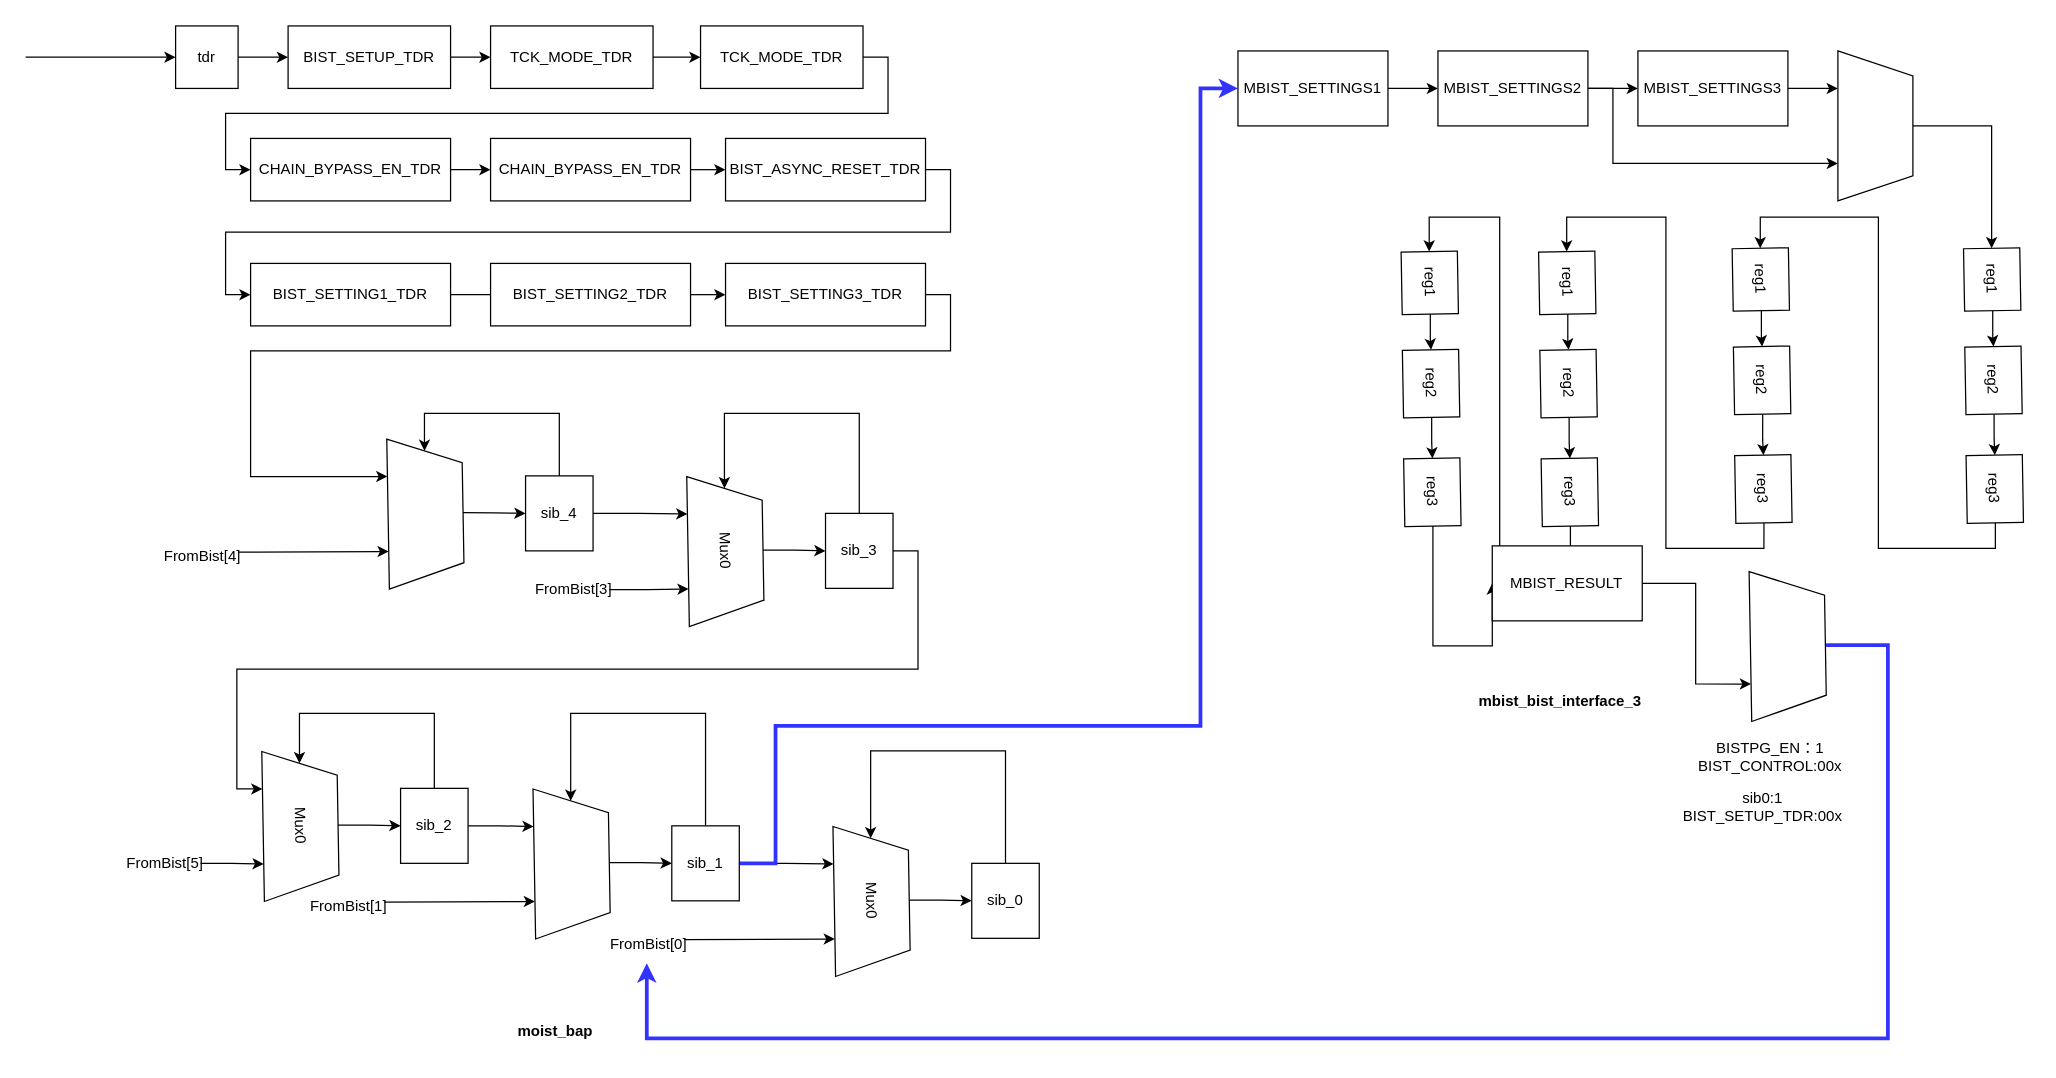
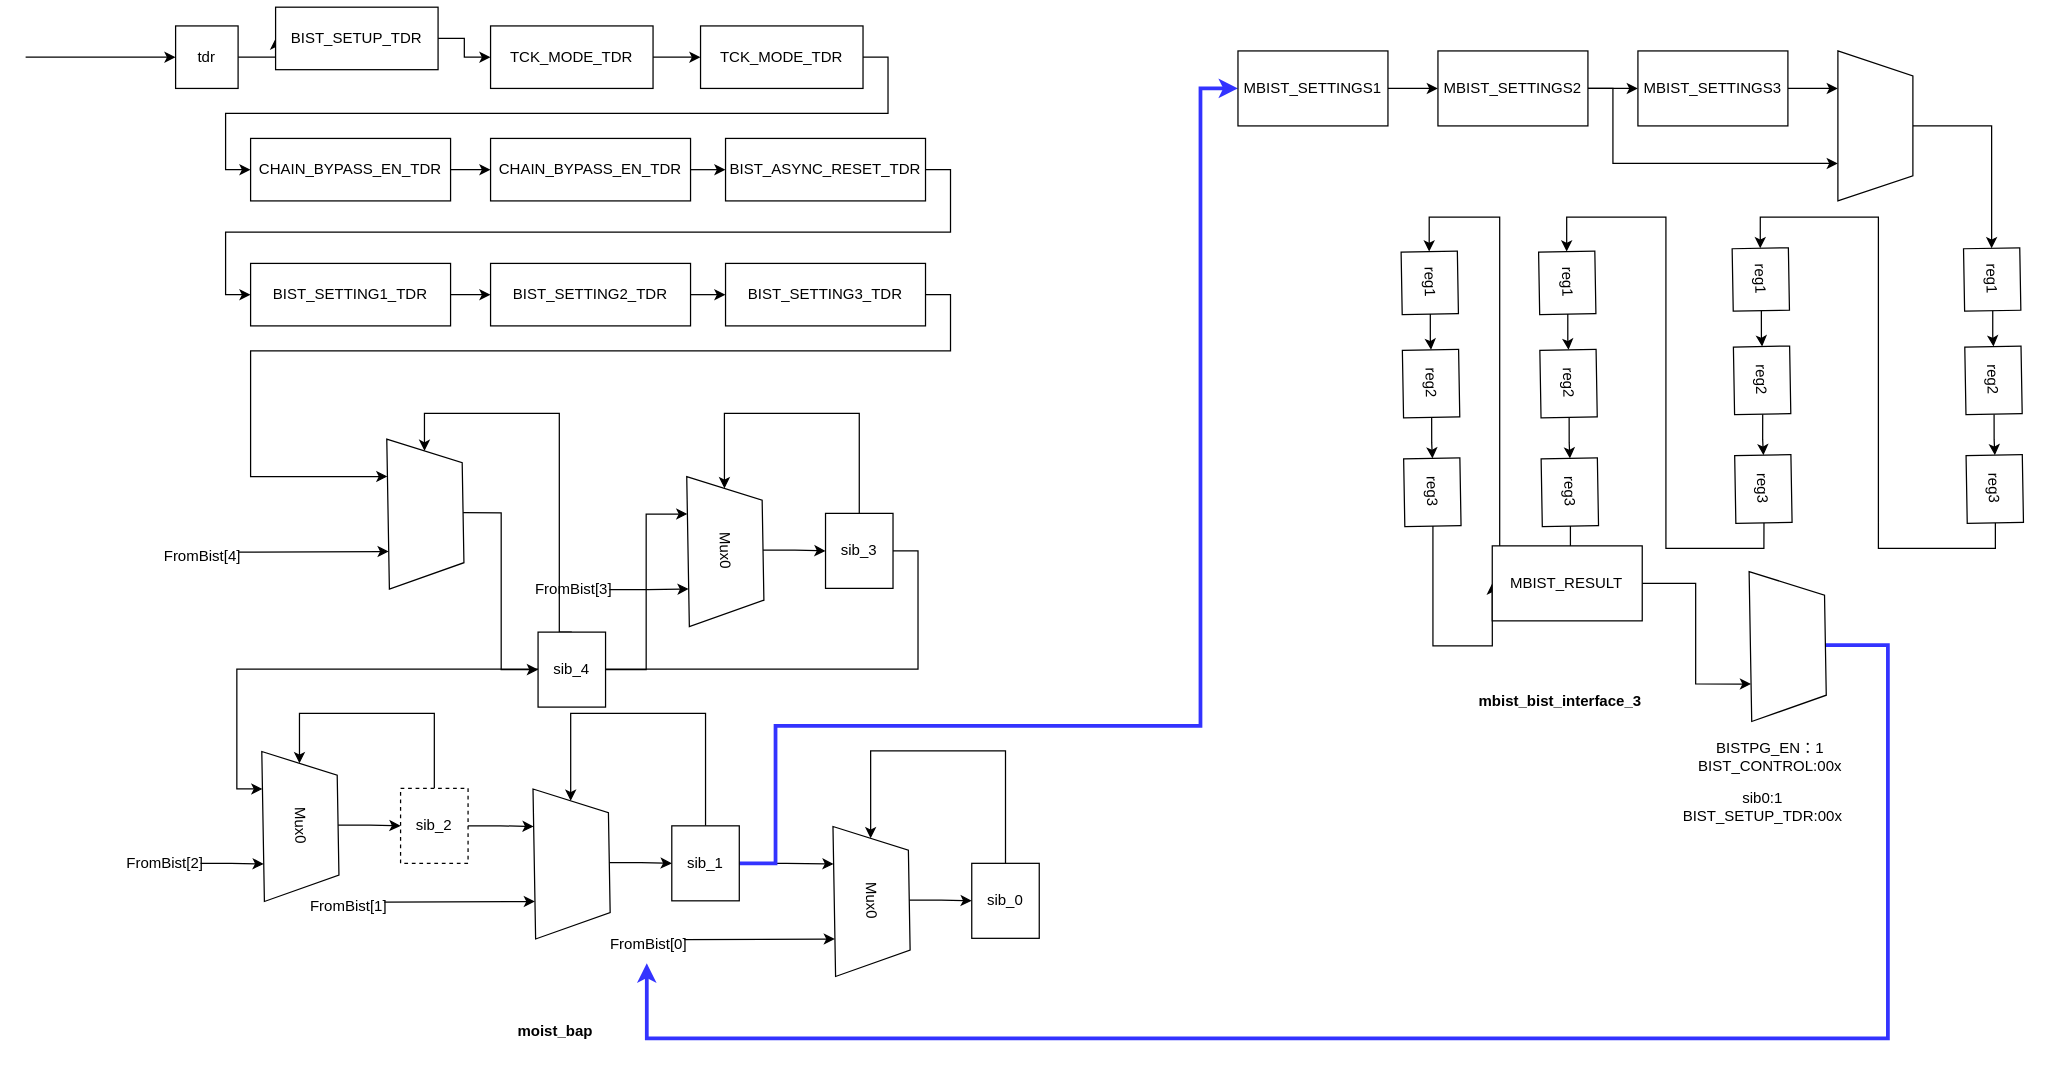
(369, 57) -> (357, 38)
(484, 294) -> (481, 294)
(559, 513) -> (572, 669)
(434, 826) -> (434, 826)
(163, 863) -> (163, 863)
